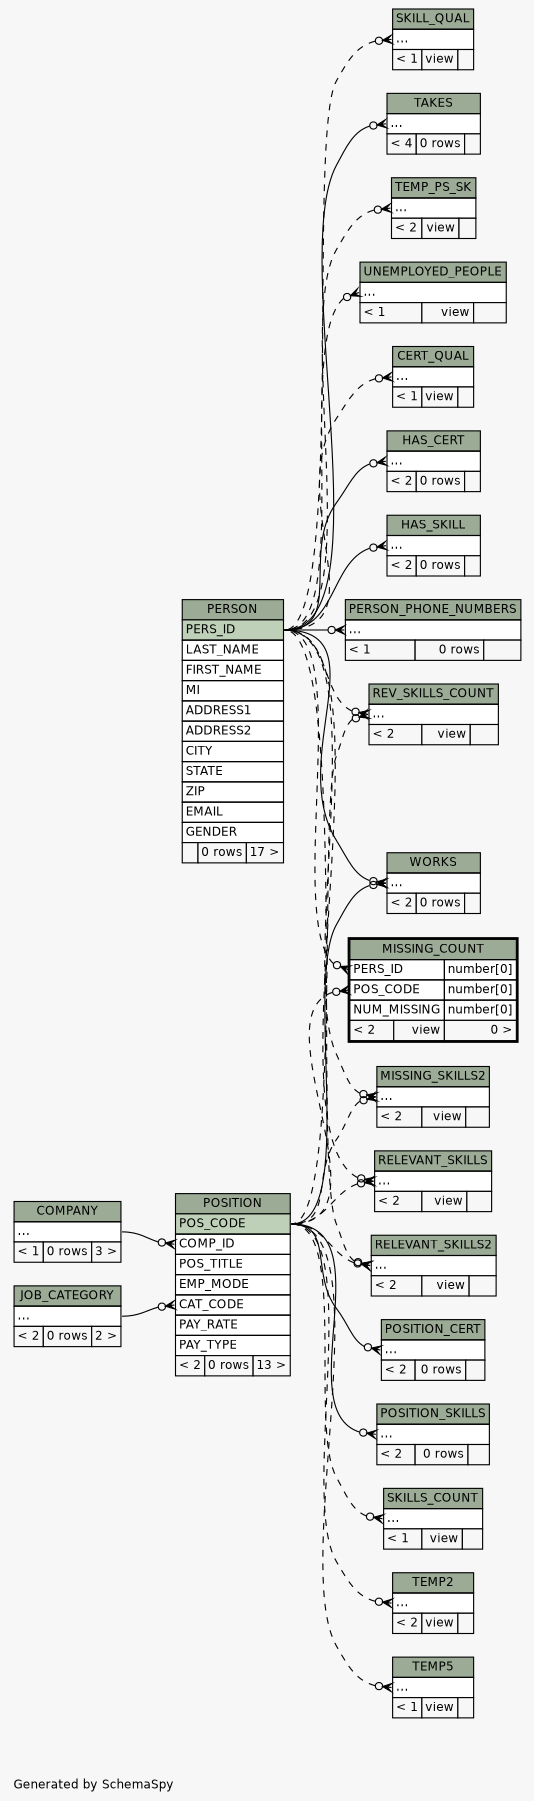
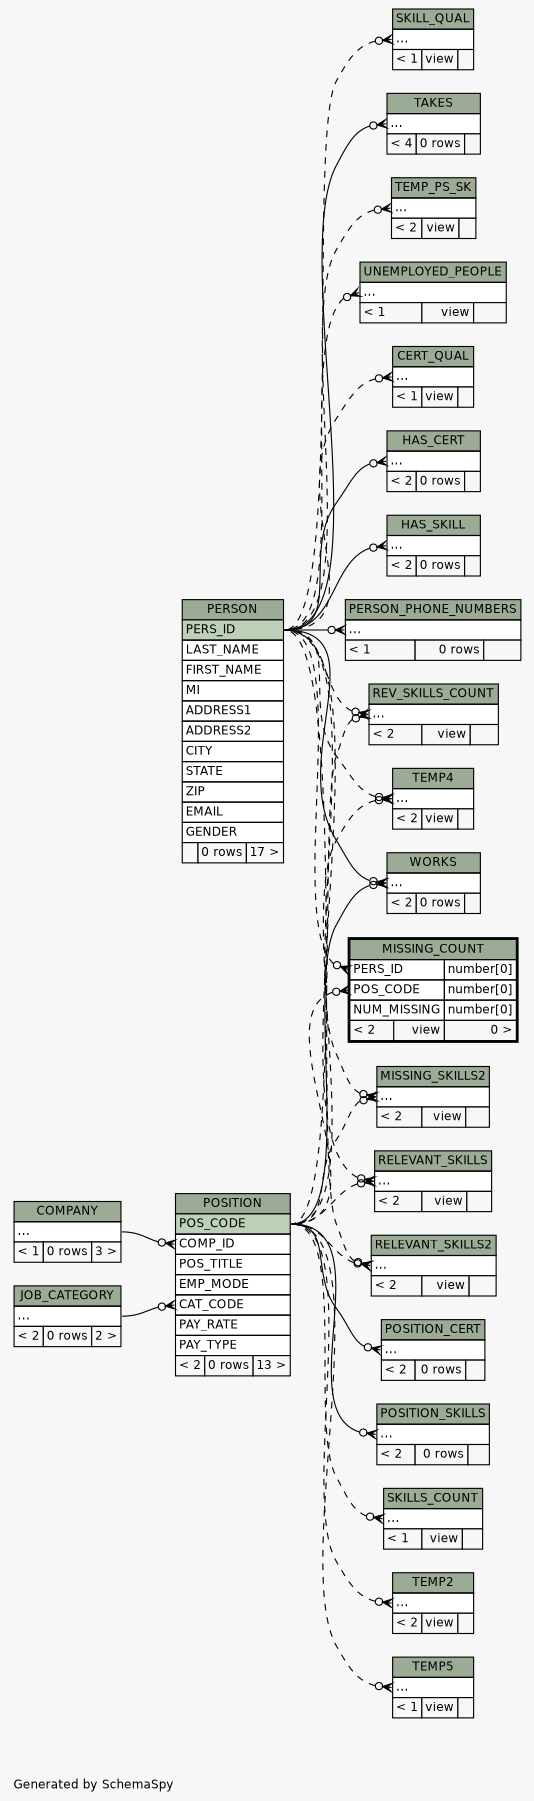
none -> (433, 799)
